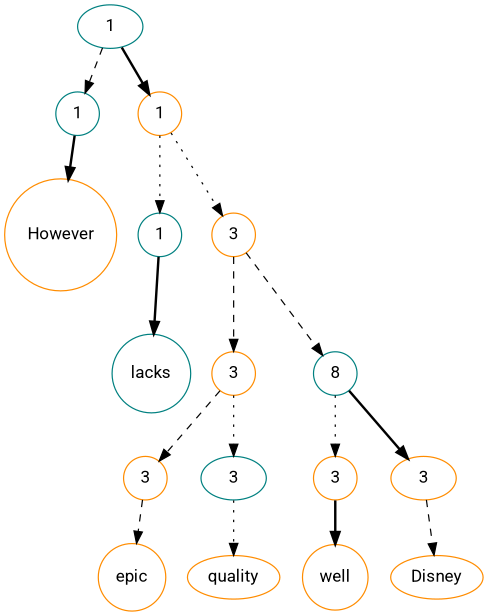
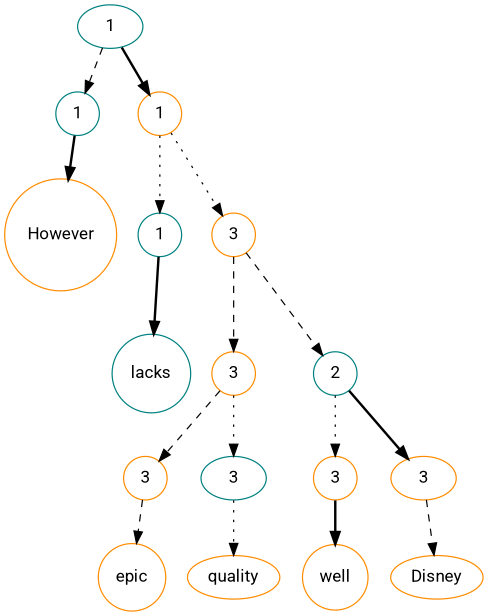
(335, 374) -> (335, 374)
